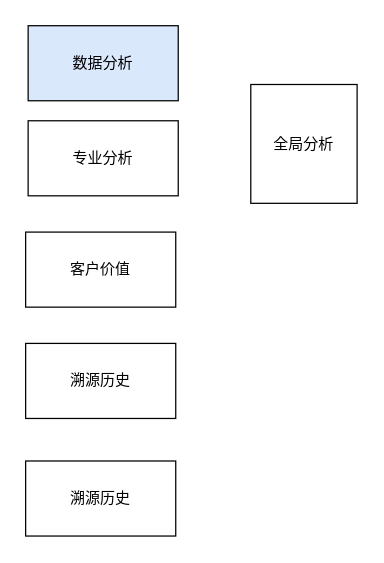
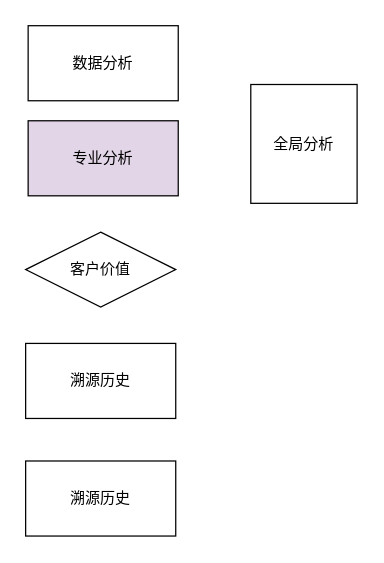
(103, 63) -> (103, 63)
(103, 158) -> (103, 158)
(101, 269) -> (101, 269)
